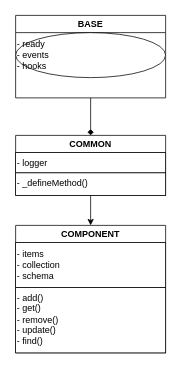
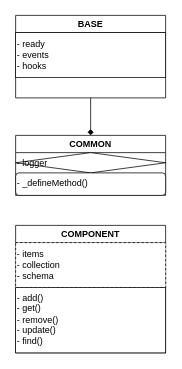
(90, 55) -> (90, 55)
(90, 163) -> (90, 163)
(90, 184) -> (90, 184)
(90, 208) -> none
(90, 265) -> (90, 265)
